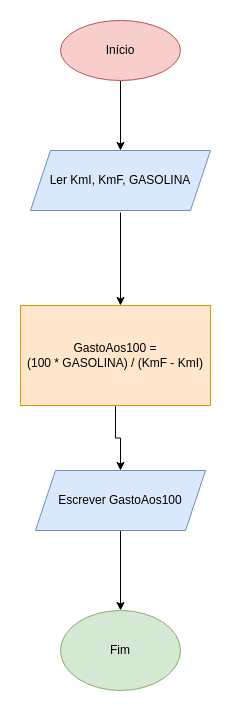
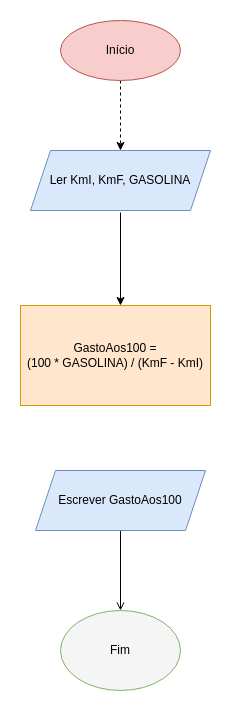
(121, 112) -> (121, 112)
(116, 437) -> none
(121, 602) -> (121, 604)
(121, 651) -> (121, 651)
